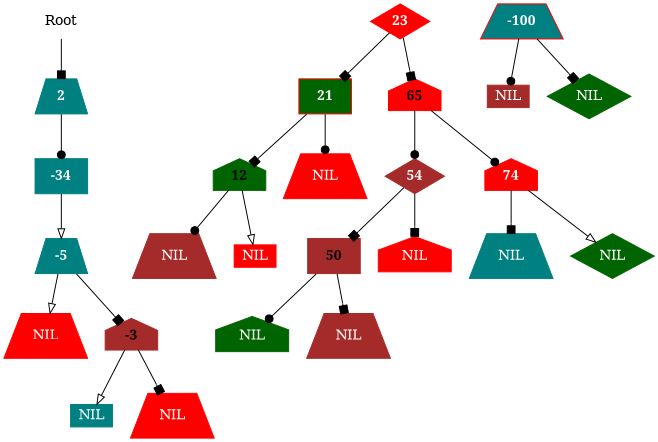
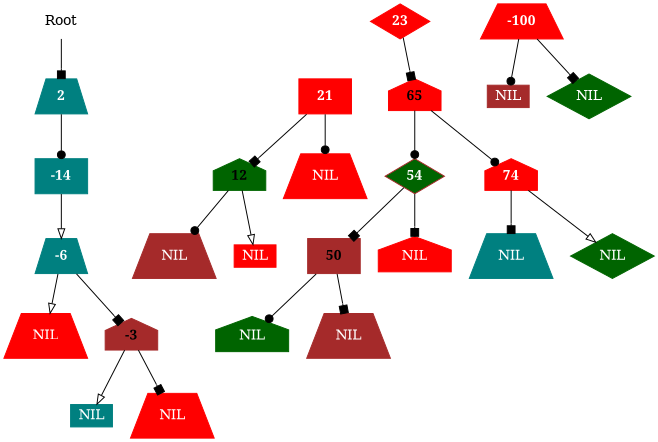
(522, 21) -> (522, 21)
(369, 52) -> none
(325, 96) -> (325, 96)
(61, 176) -> (61, 176)
(415, 176) -> (415, 176)
(61, 256) -> (61, 256)
